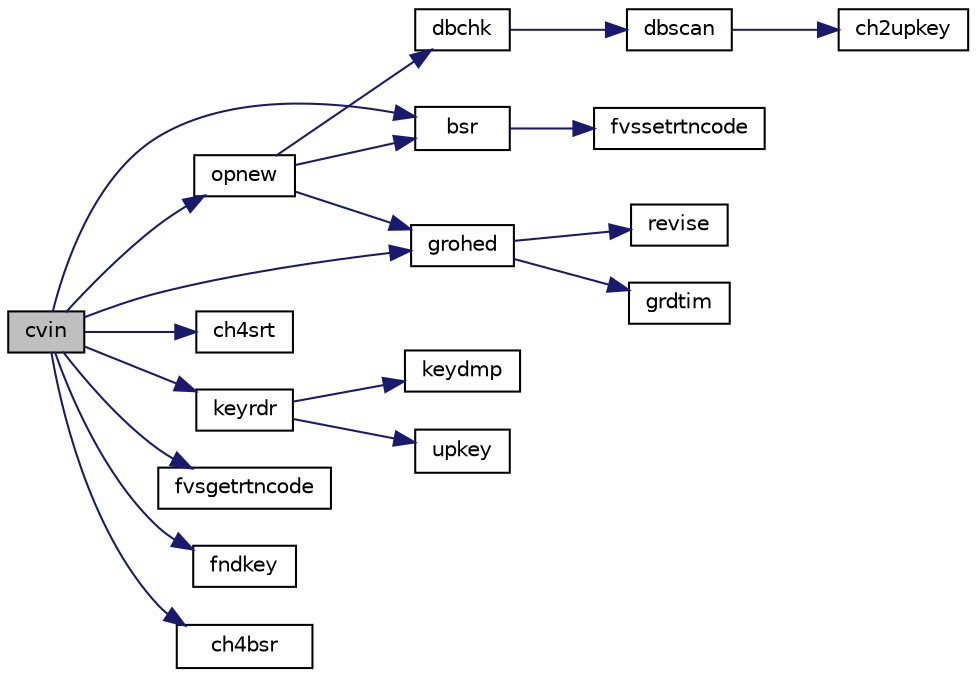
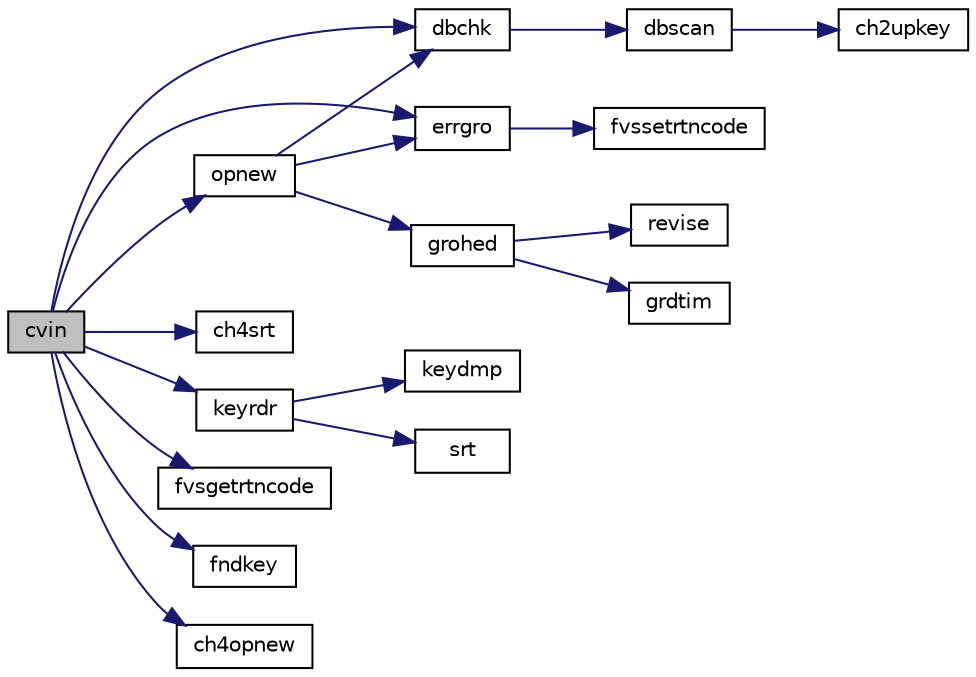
(462, 128) -> (462, 128)
(235, 276) -> (158, 92)
(462, 451) -> (462, 451)
(245, 646) -> (245, 646)
